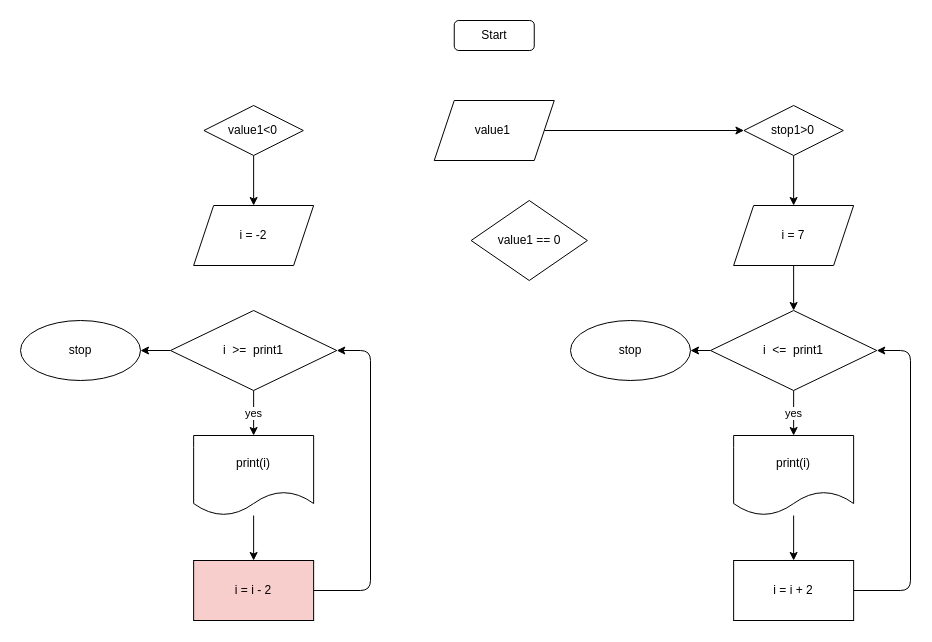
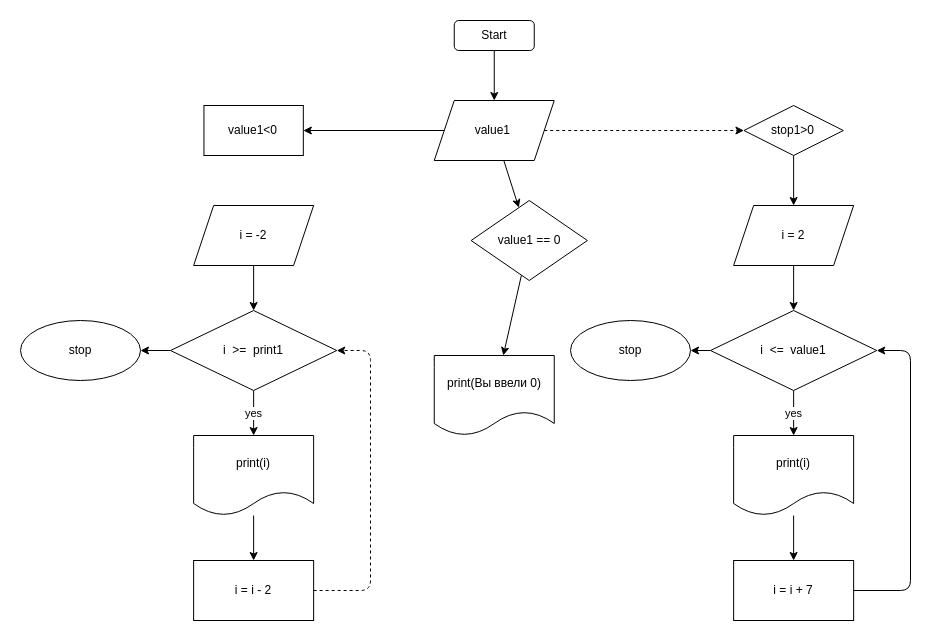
none -> (494, 72)
(254, 131) -> (254, 131)
none -> (377, 131)
(640, 131) -> (640, 131)
(254, 177) -> none
none -> (510, 181)
(794, 236) -> (794, 236)
none -> (254, 285)
none -> (513, 312)
(794, 351) -> (794, 351)
none -> (494, 396)
(371, 485) -> (371, 485)
(254, 591) -> (254, 591)
(794, 591) -> (794, 591)
